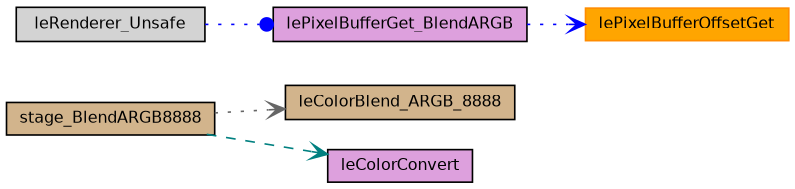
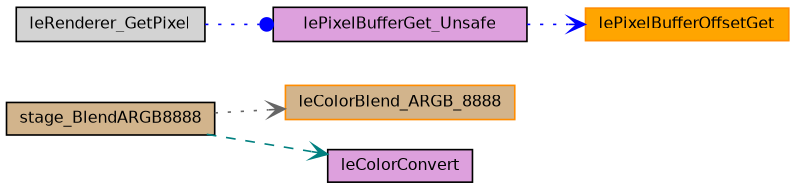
(111, 24) -> (111, 24)
(400, 24) -> (400, 24)
(400, 102) -> (400, 102)
